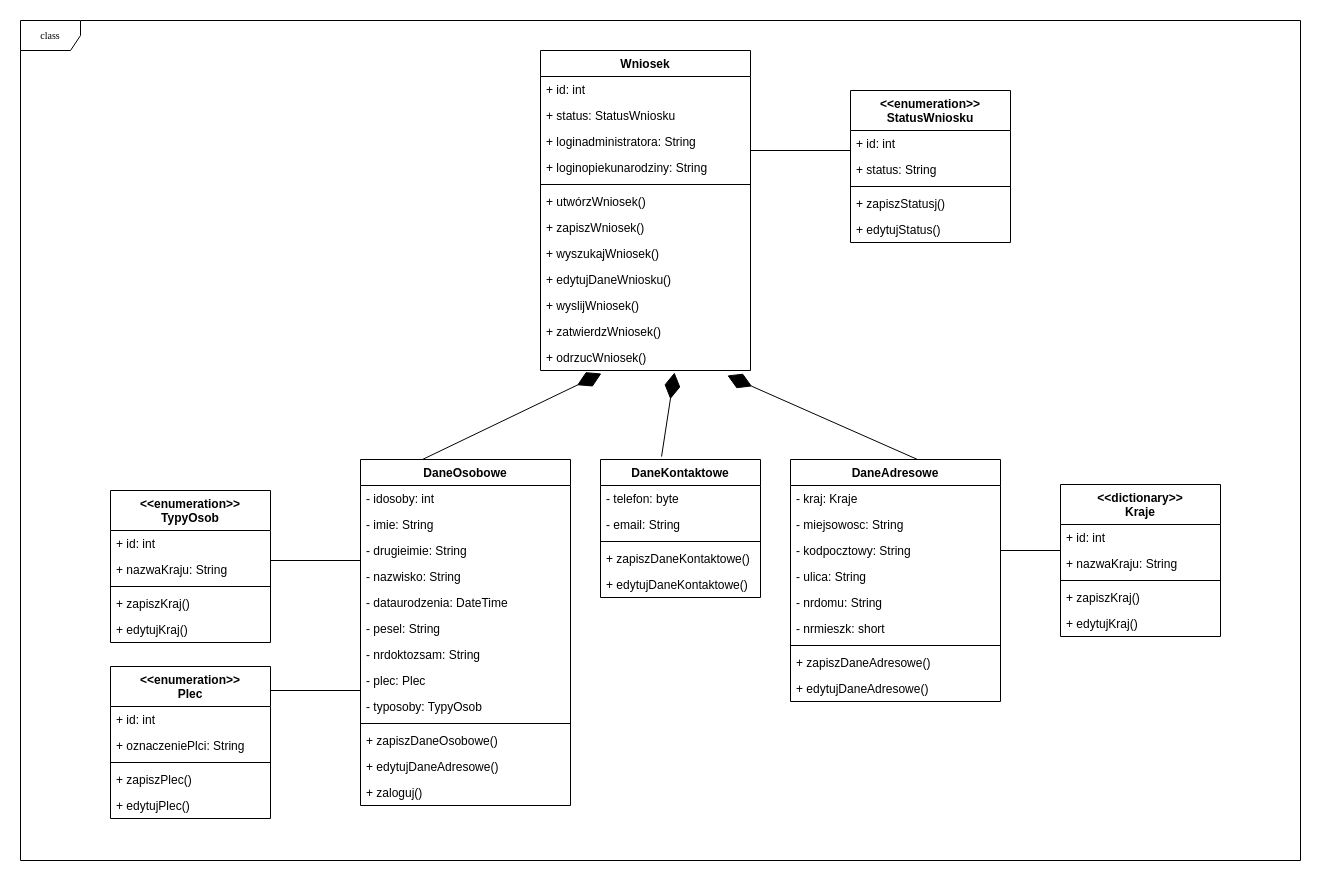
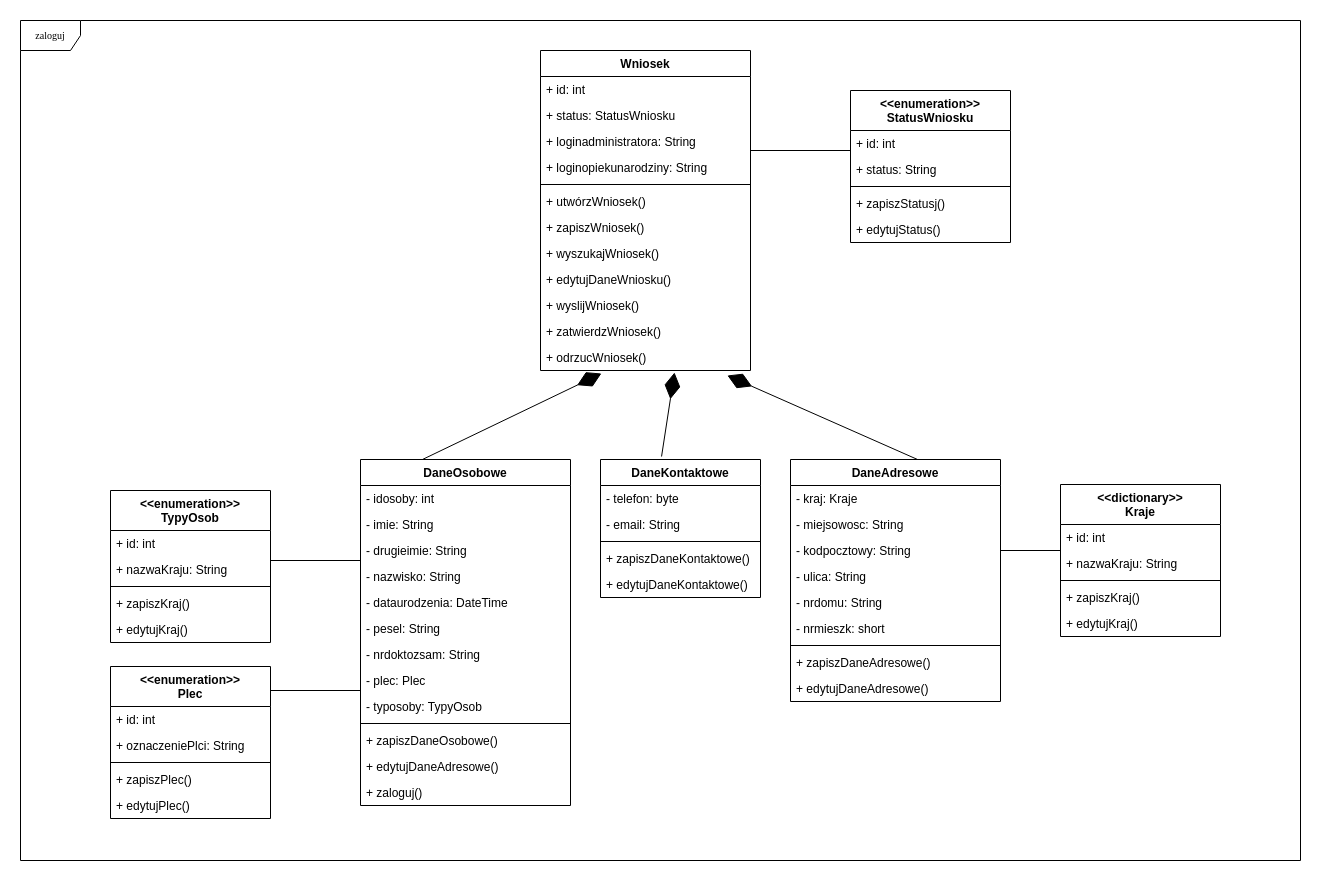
(51, 36) -> (51, 36)
